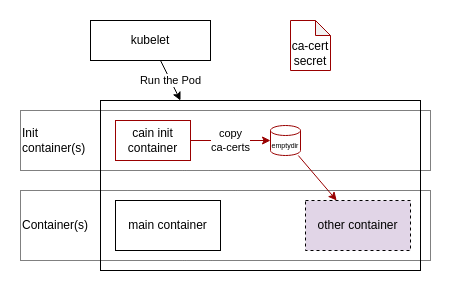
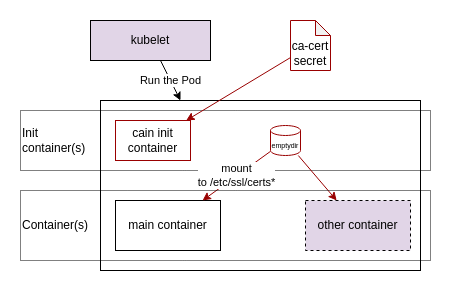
(151, 41) -> (151, 41)
none -> (241, 87)
(201, 141) -> none
none -> (256, 162)
